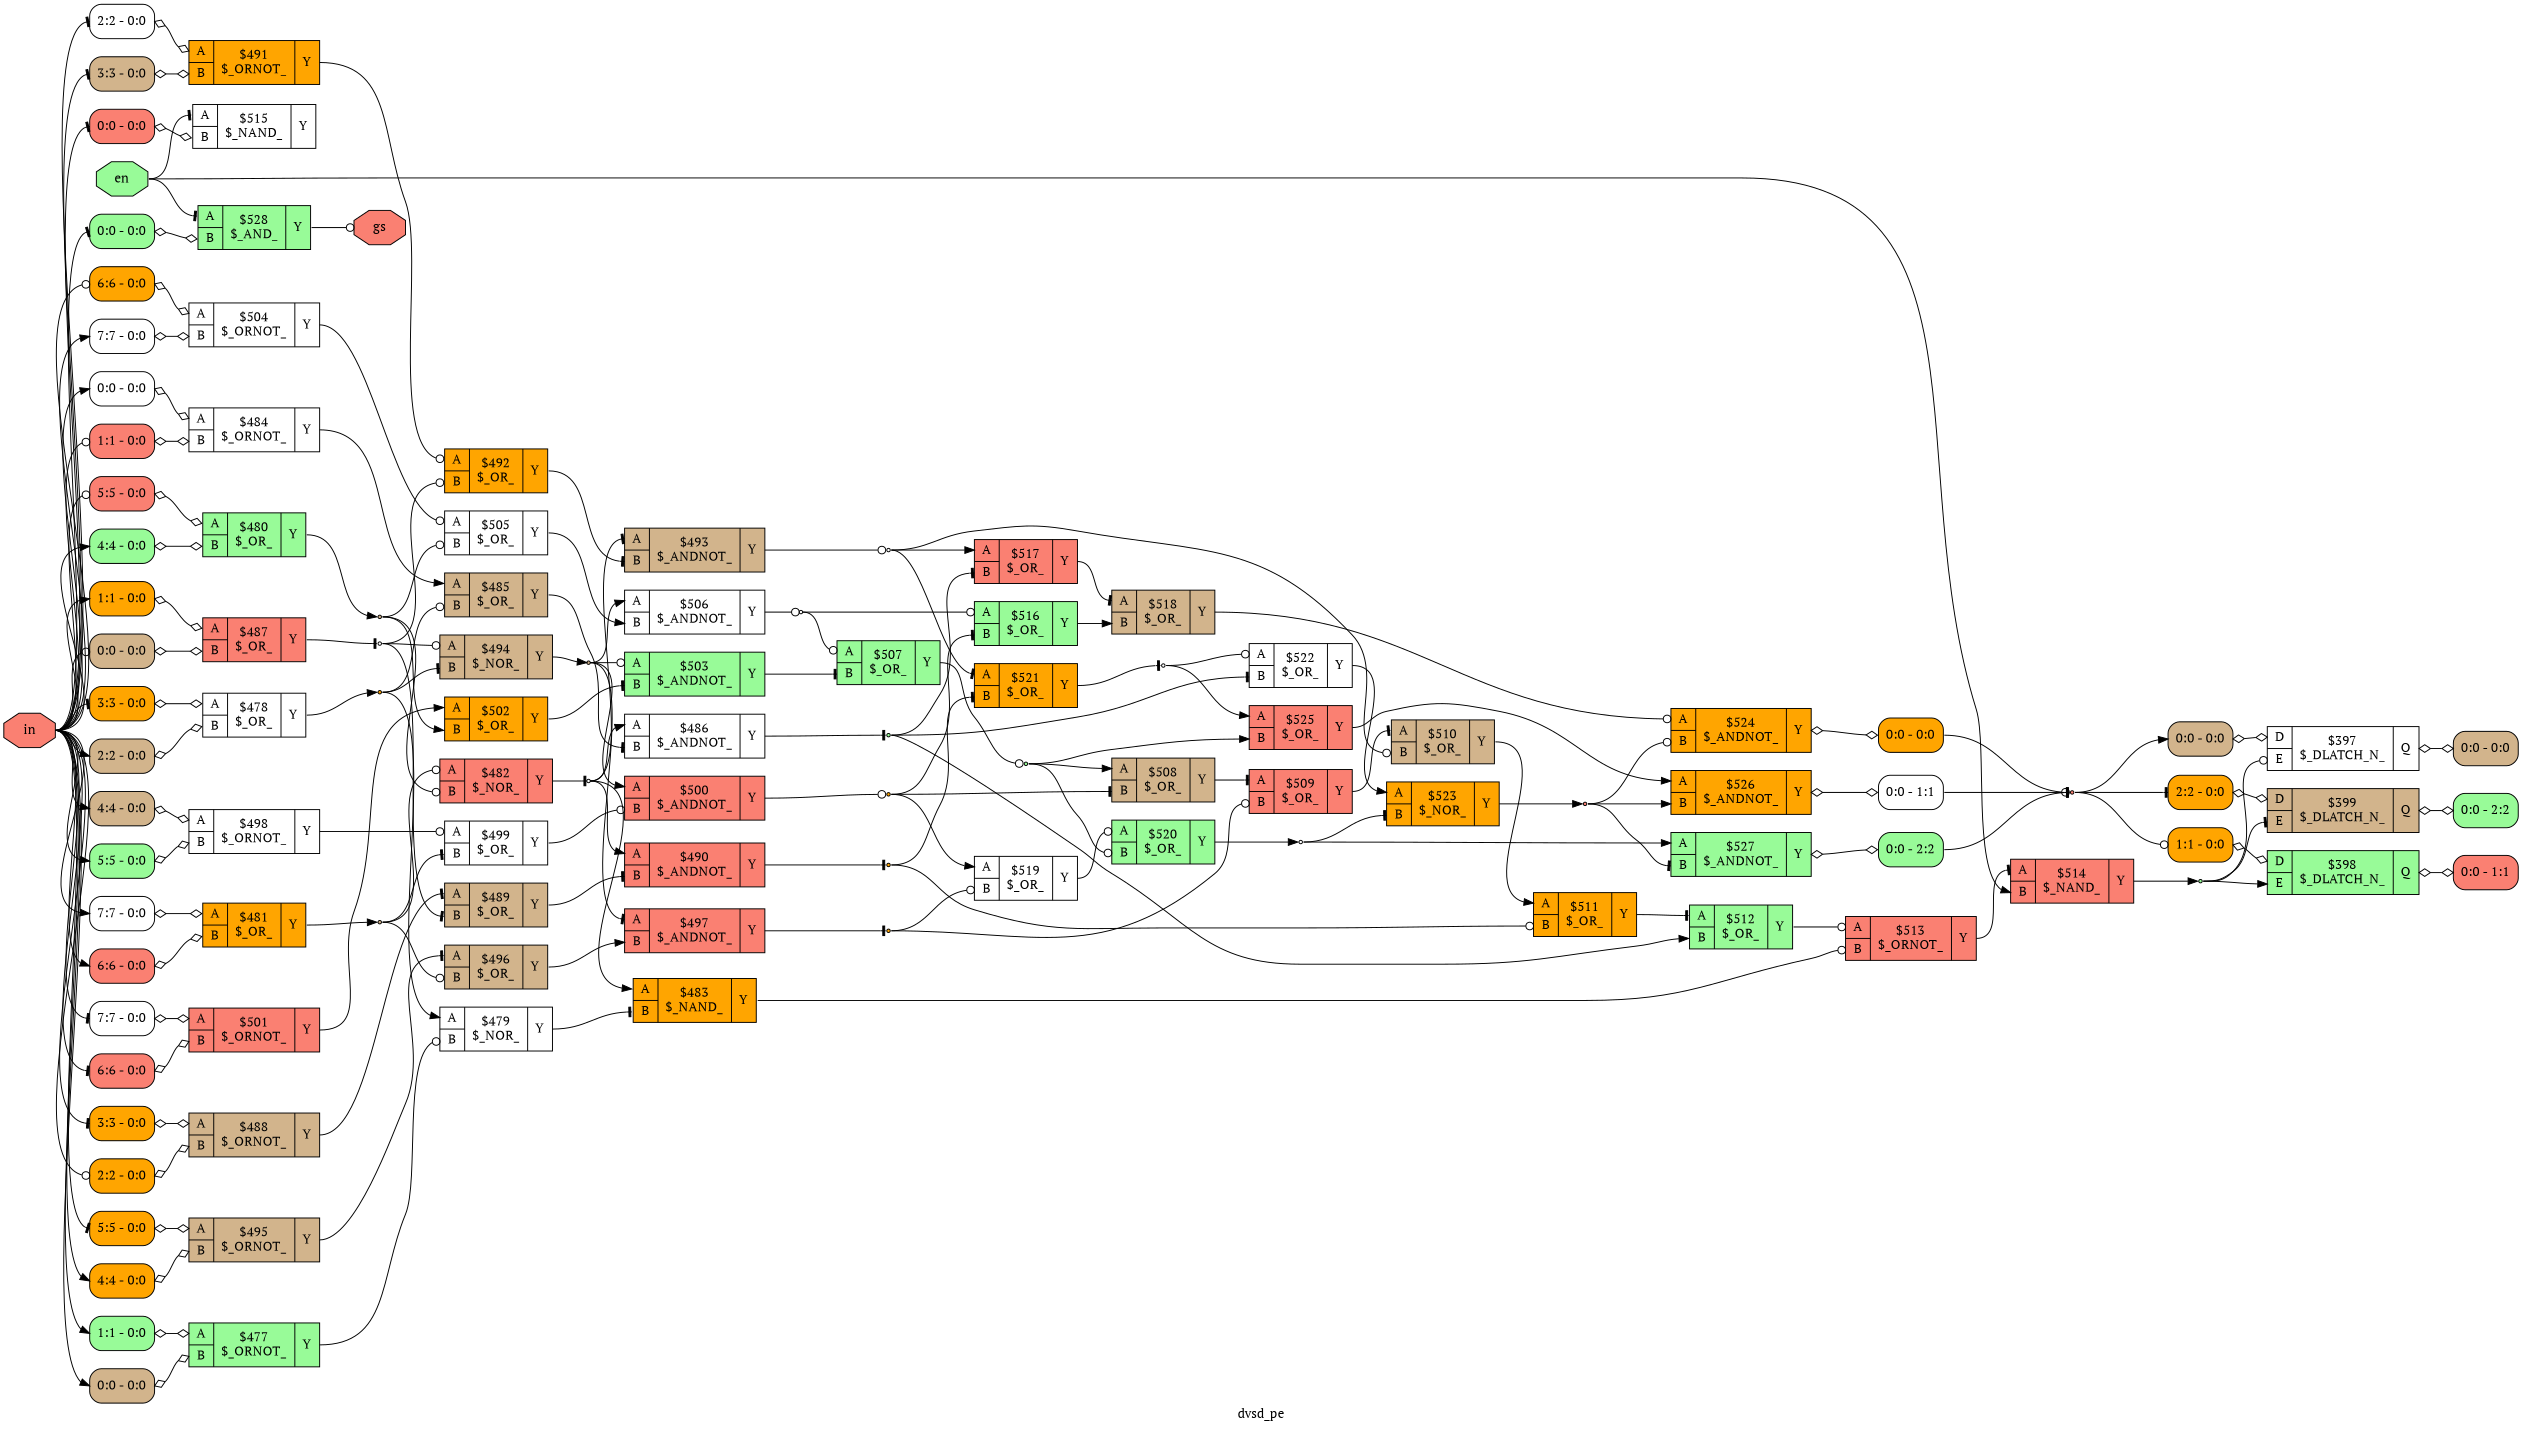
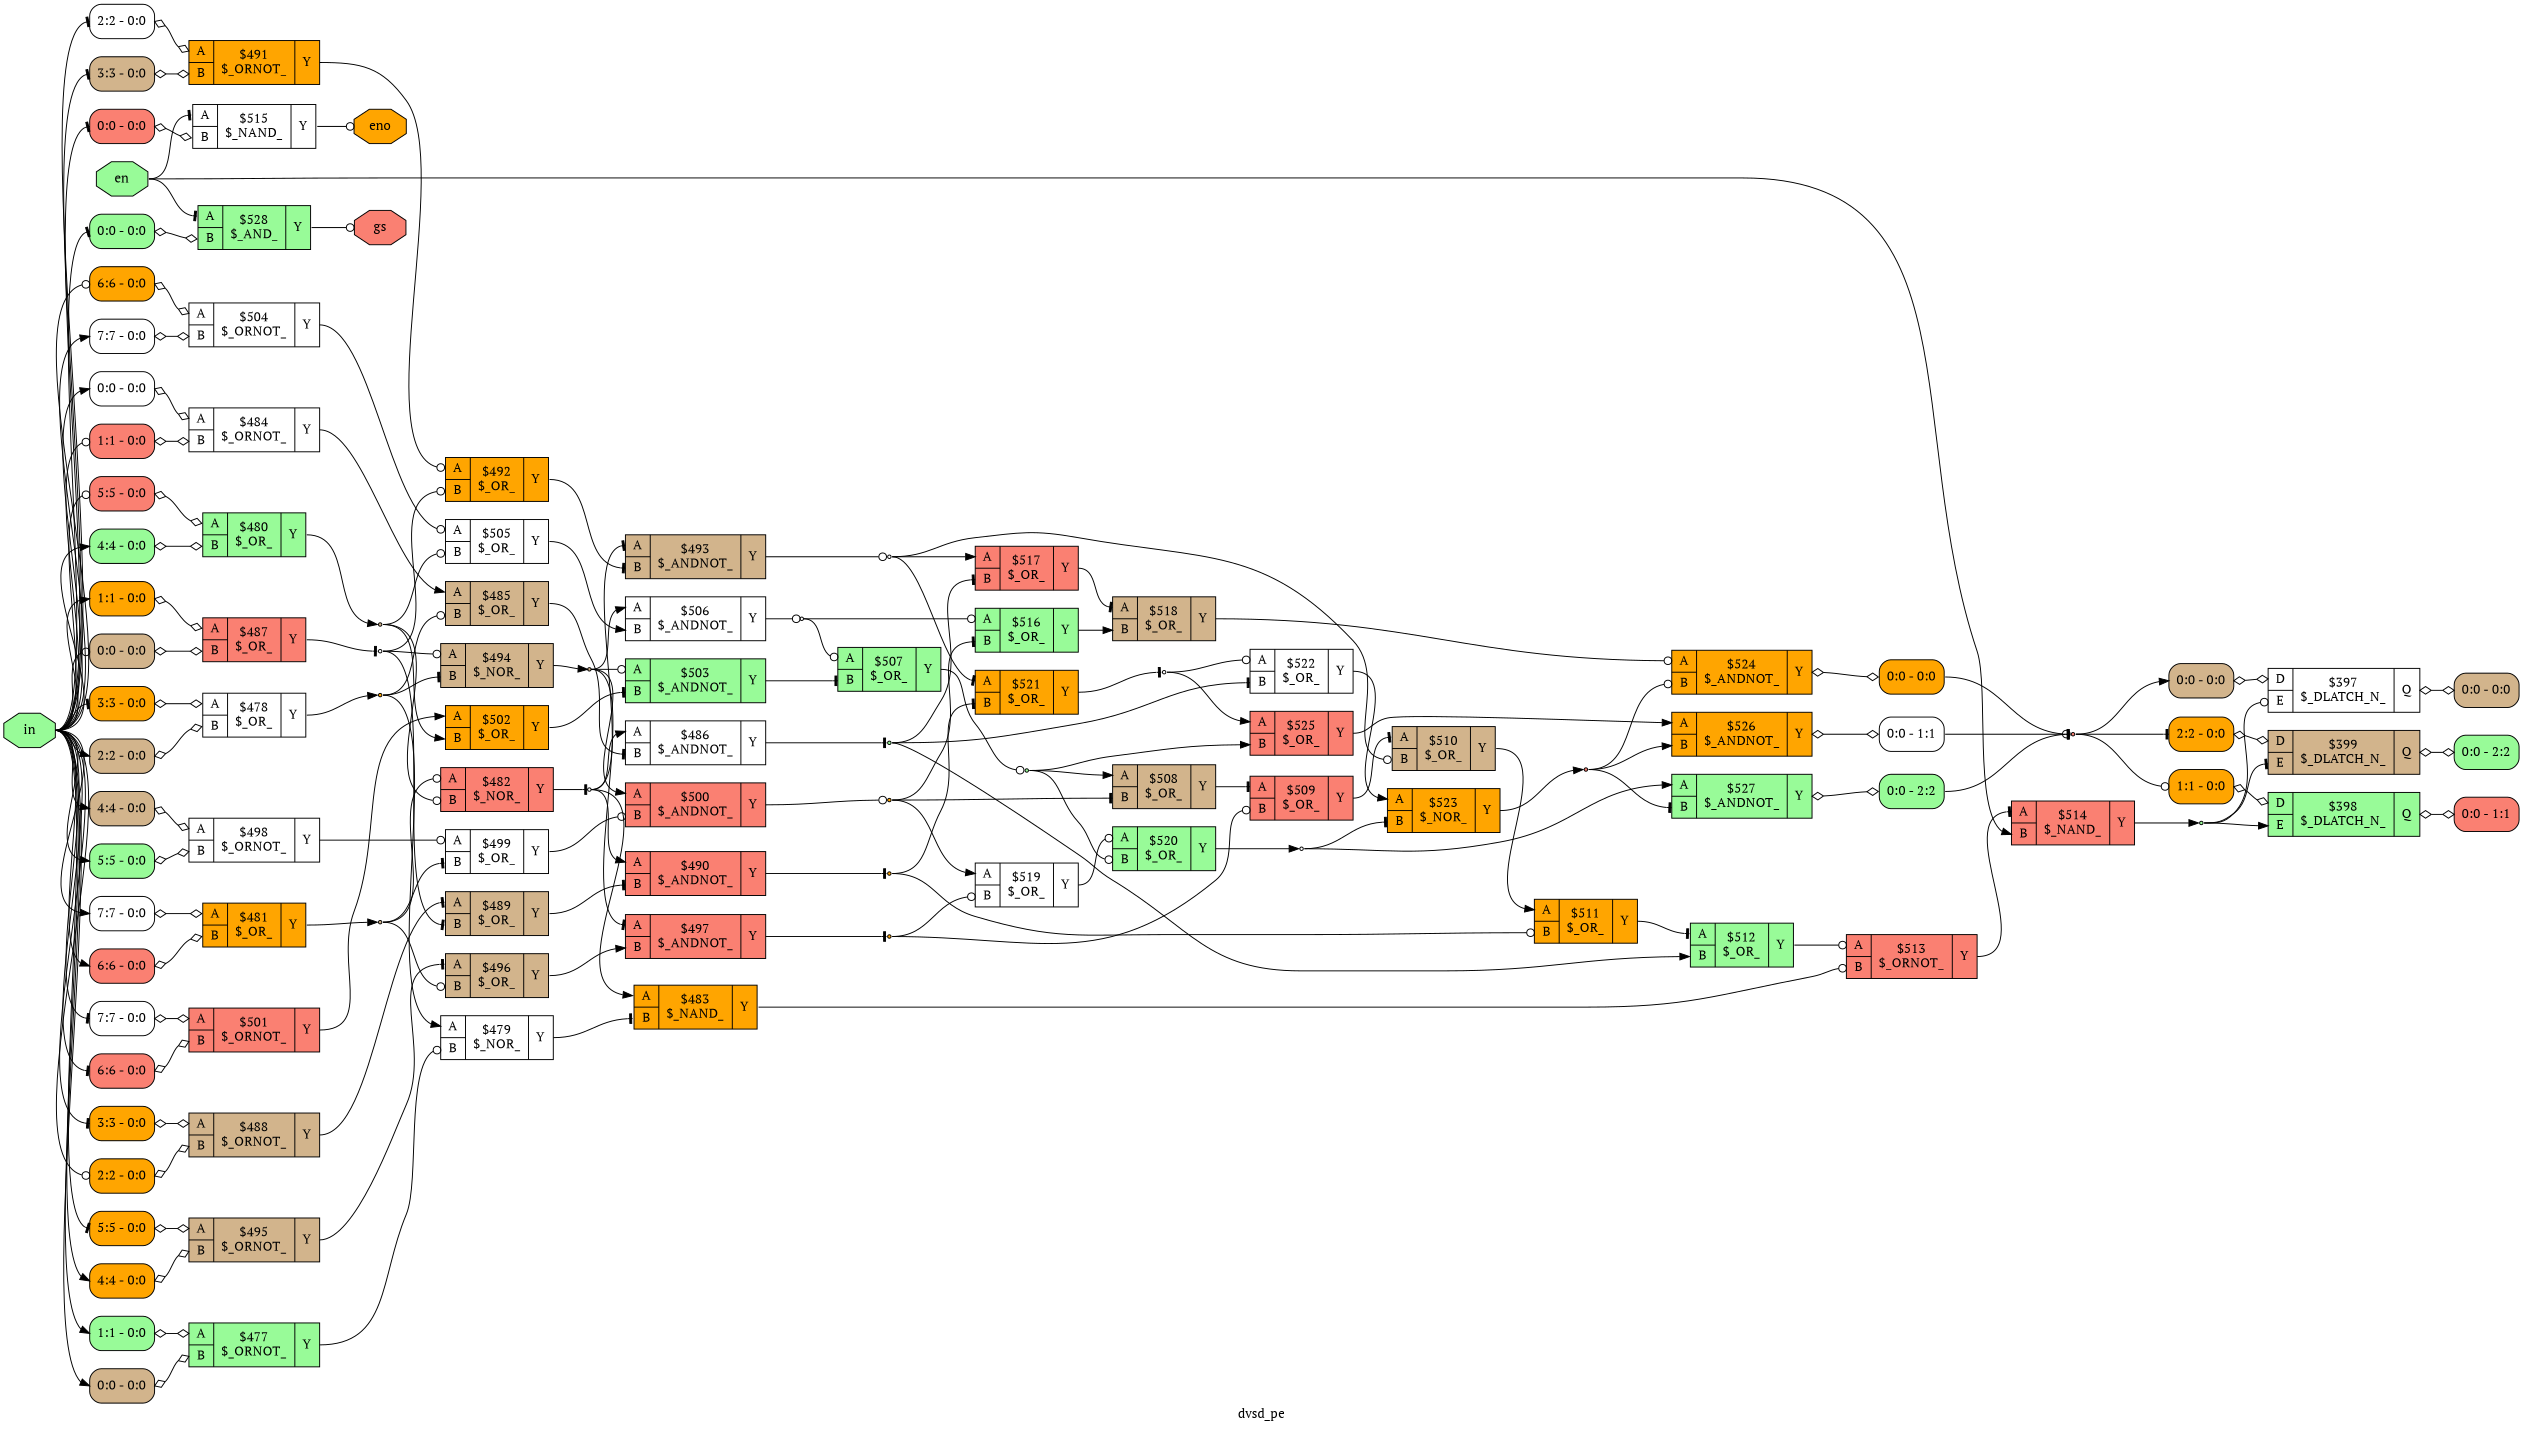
none -> (380, 126)
(30, 730) -> (30, 730)
